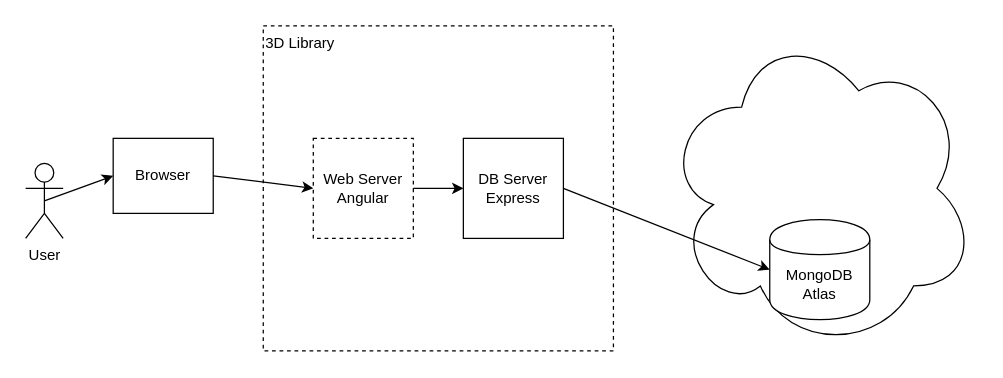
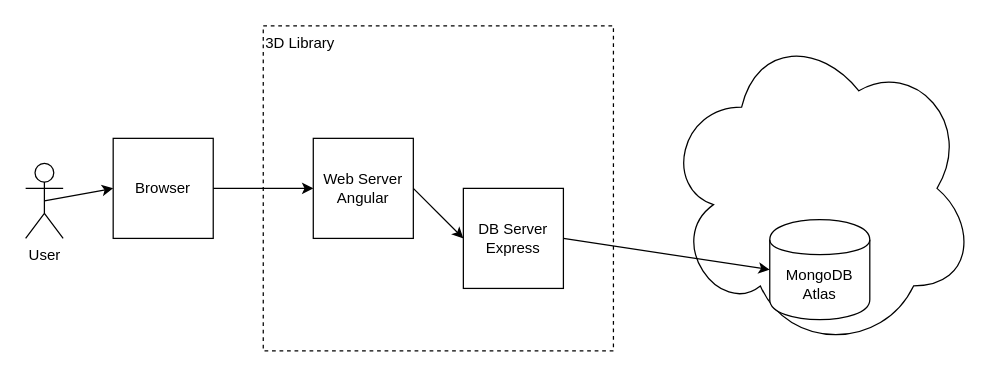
(163, 176) -> (163, 188)
(363, 188) -> (363, 188)
(513, 188) -> (513, 238)
